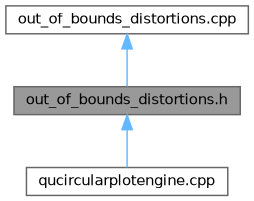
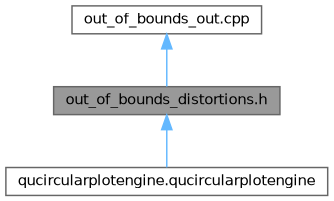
(127, 20) -> (167, 20)
(127, 181) -> (167, 181)
